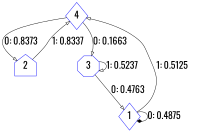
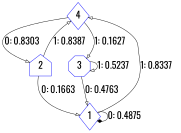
(24, 42) -> (25, 42)
(71, 42) -> (73, 42)
(113, 42) -> (113, 42)
(175, 66) -> (159, 66)
none -> (48, 103)
